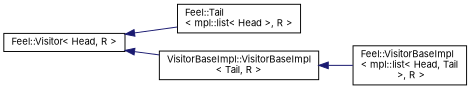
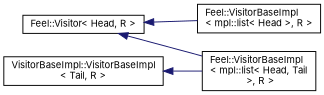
(239, 19) -> (259, 19)
(147, 53) -> (165, 46)
